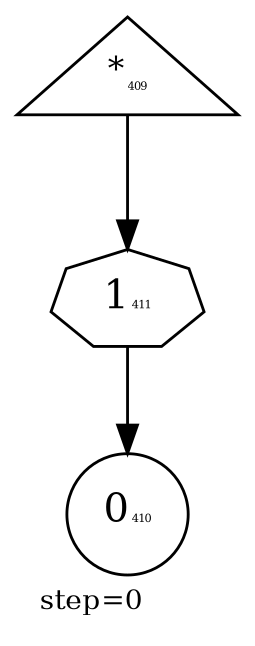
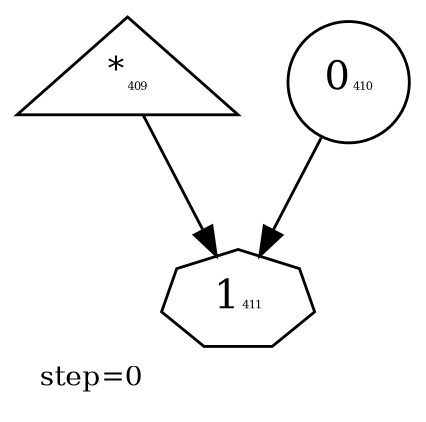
(128, 386) -> (297, 184)
